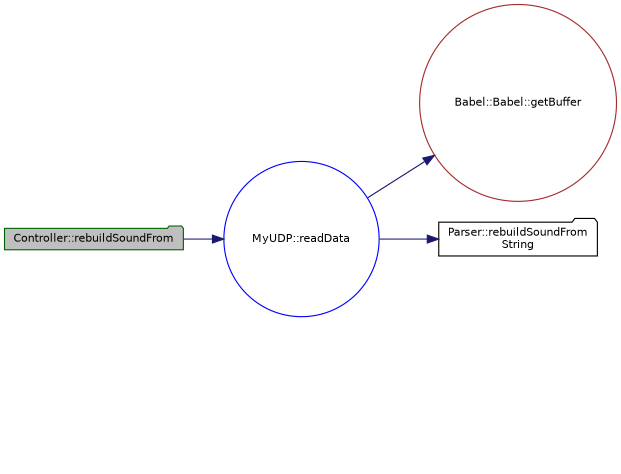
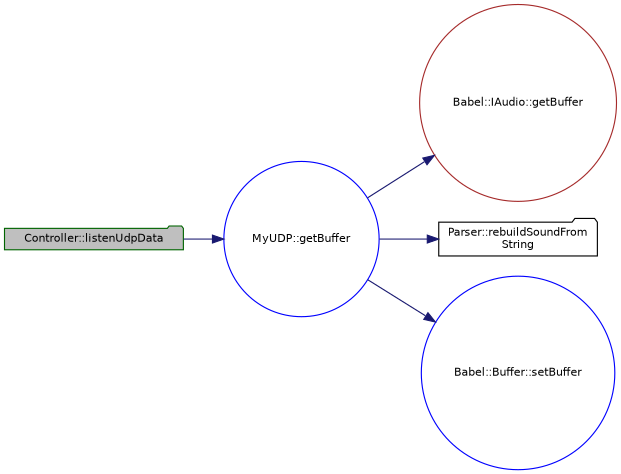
(518, 103) -> (518, 103)
(94, 239) -> (94, 239)
(302, 239) -> (302, 239)
none -> (518, 373)
